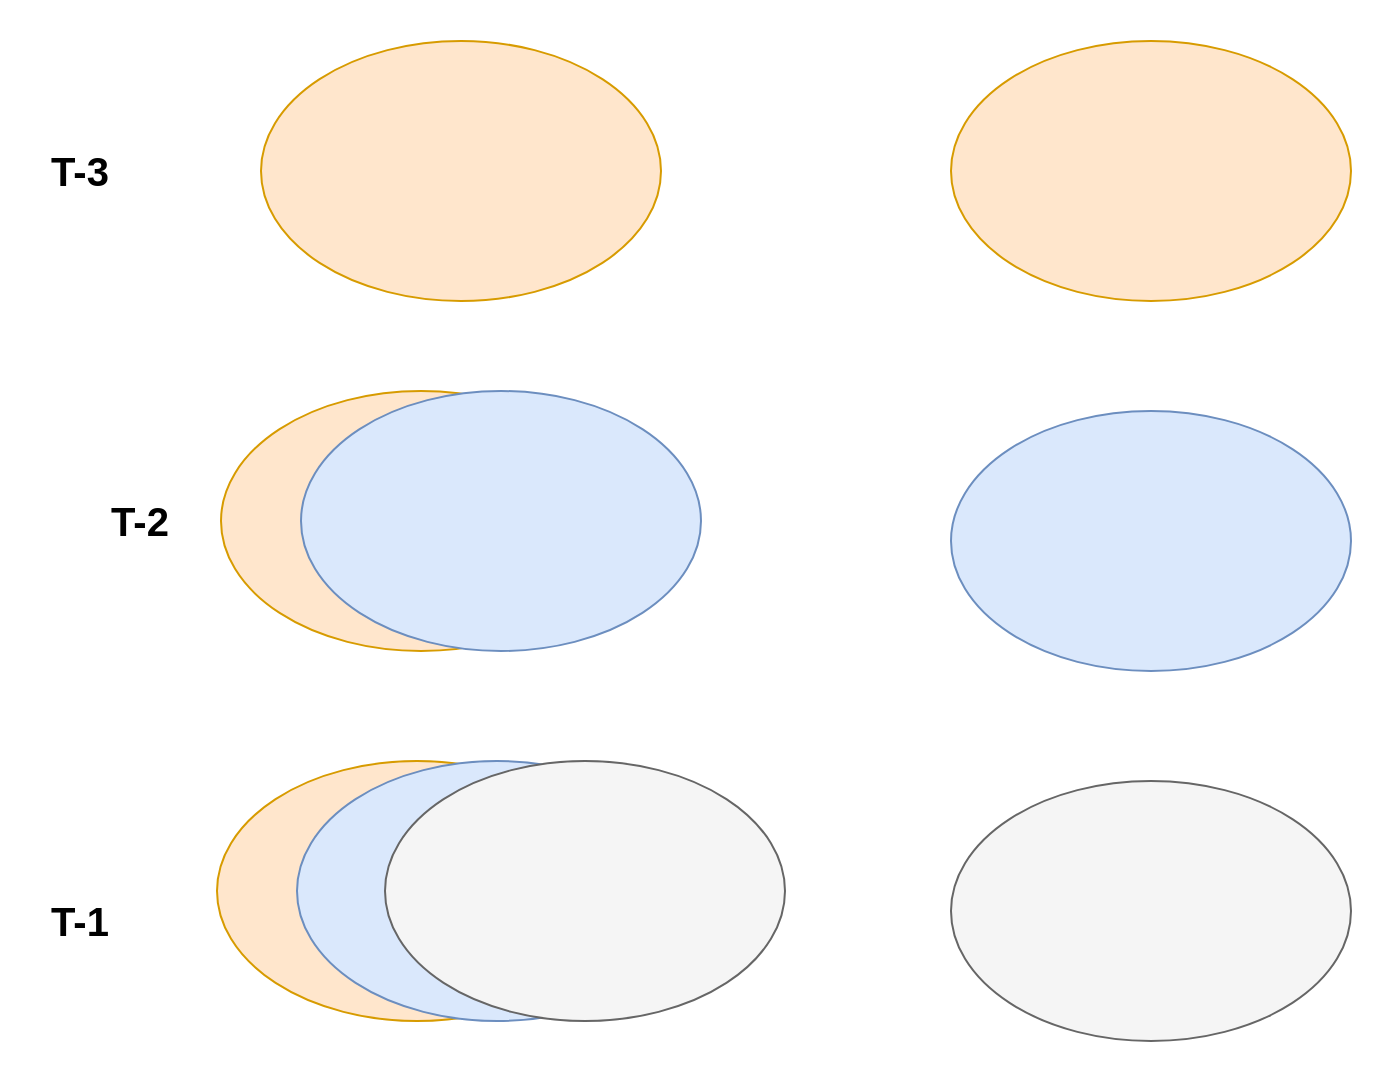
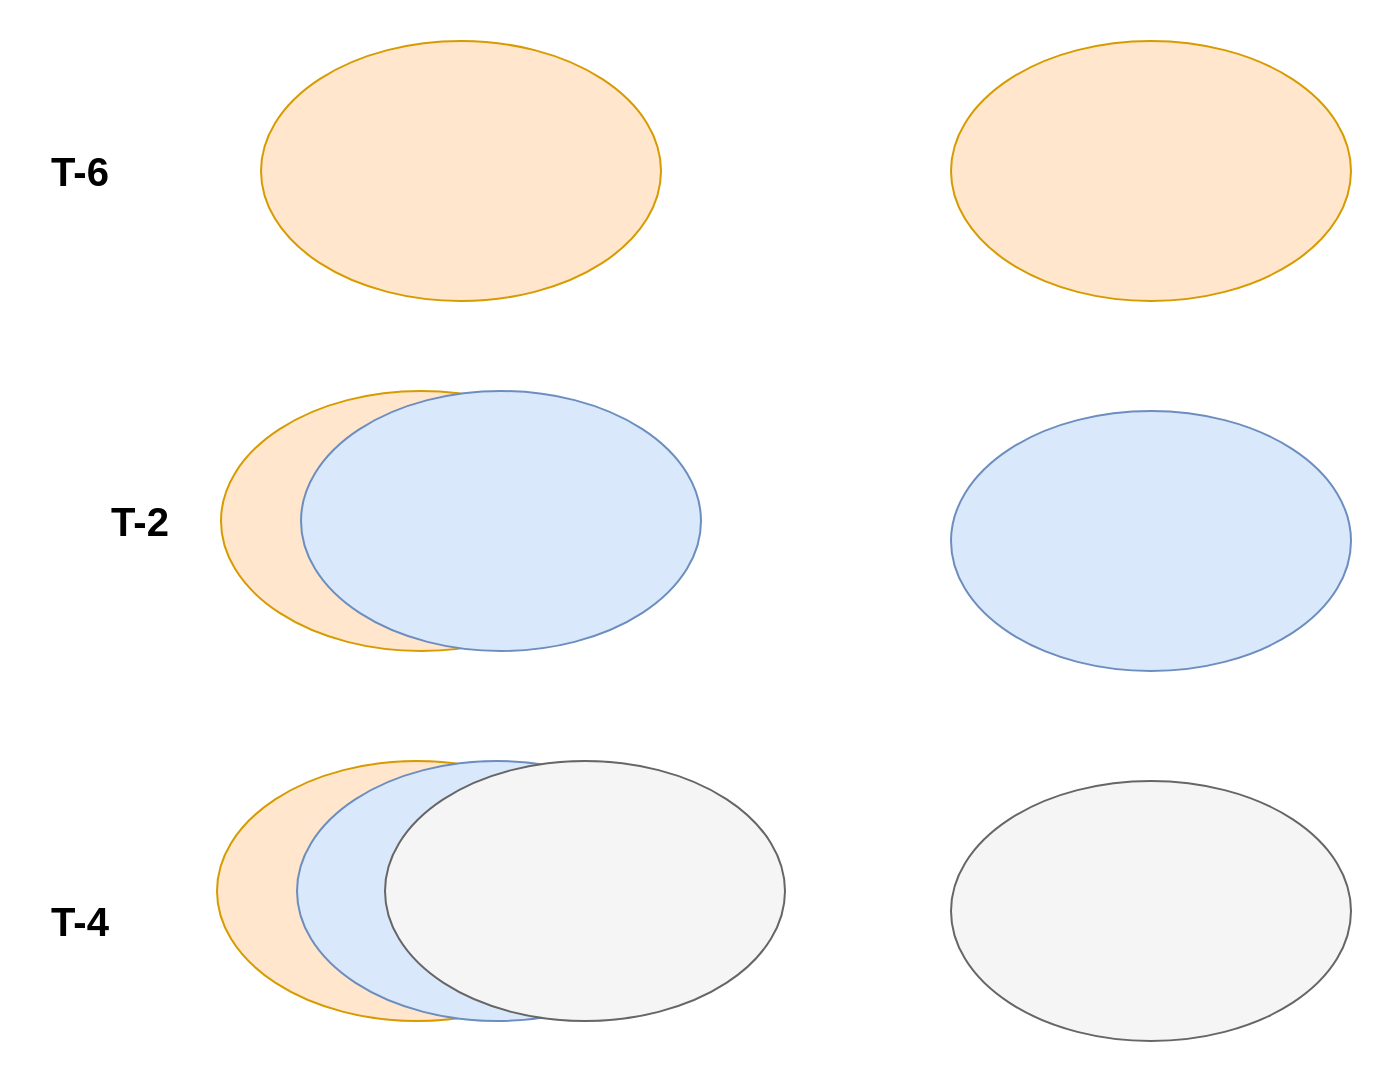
(81, 171) -> (81, 171)
(81, 921) -> (81, 921)
